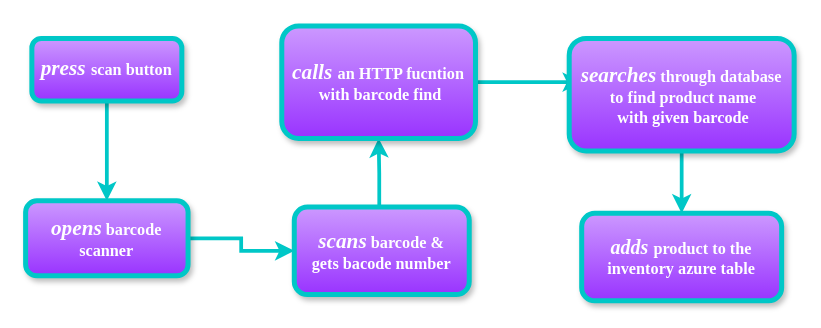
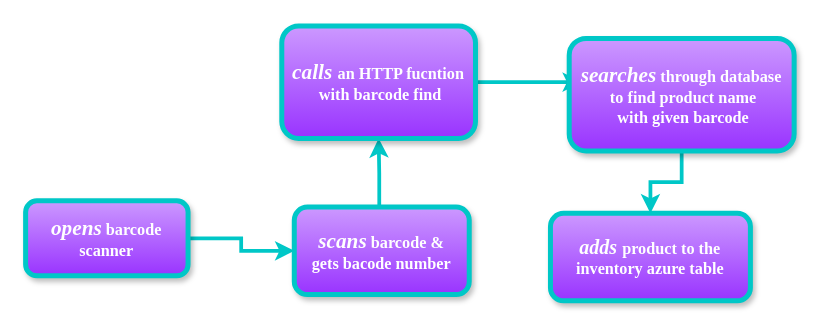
(107, 69) -> none
(107, 144) -> none
(682, 257) -> (651, 257)
